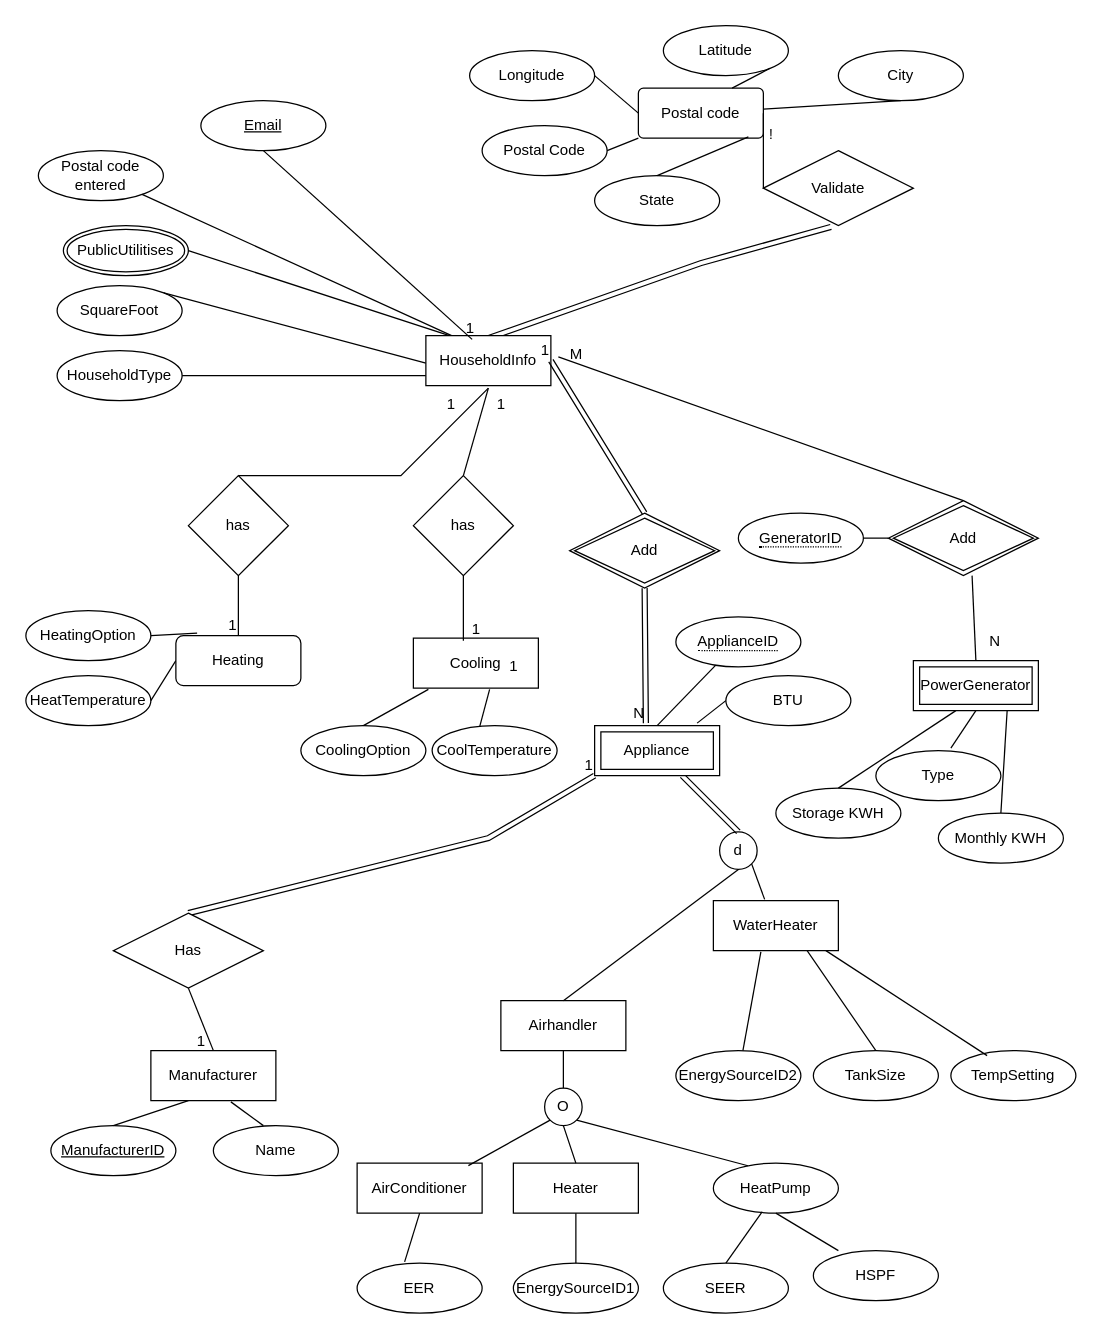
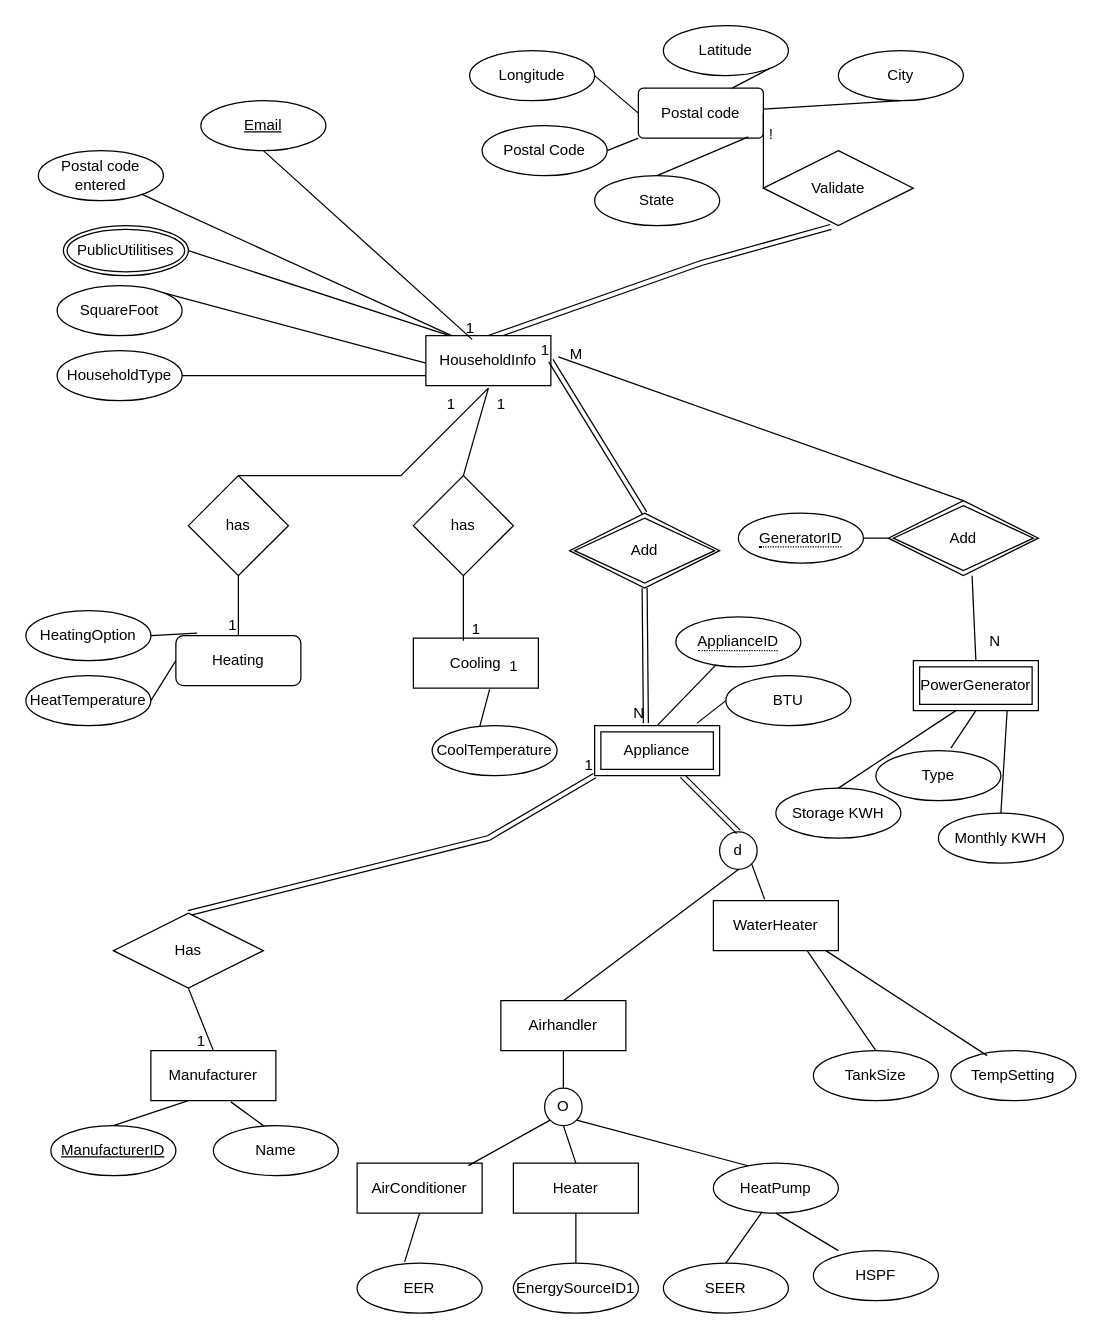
(396, 708) -> none
(363, 751) -> none
(752, 1001) -> none
(738, 1076) -> none
